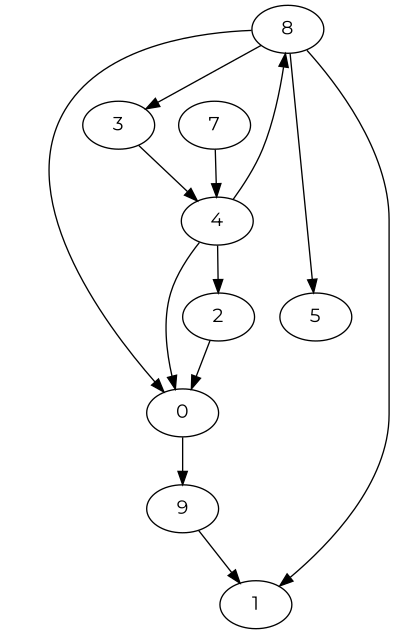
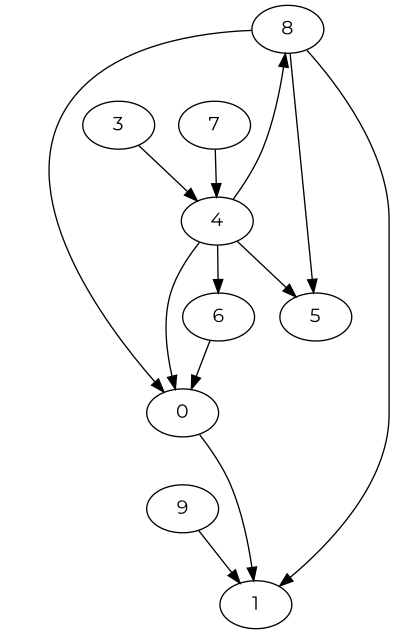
(209, 74) -> none
none -> (262, 264)
(219, 317) -> (219, 317)
(183, 454) -> (235, 497)
